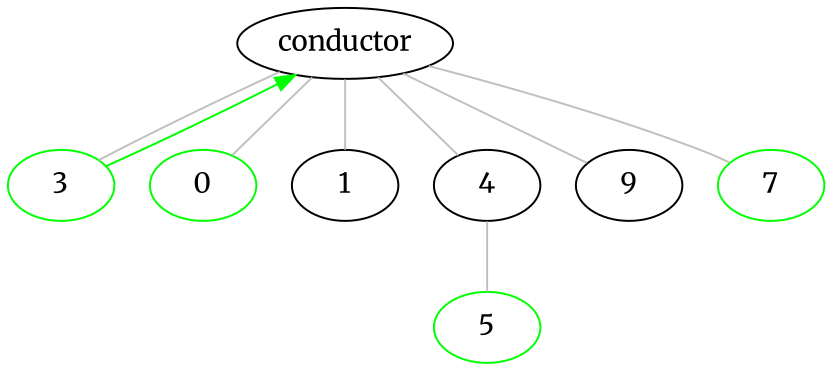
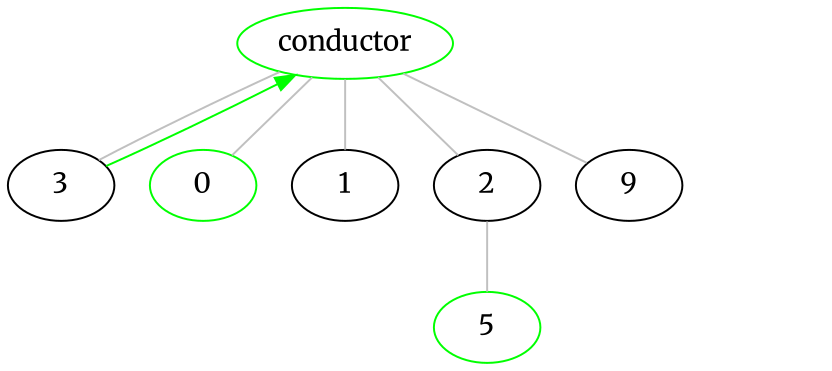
(345, 43) -> (345, 43)
(61, 185) -> (61, 185)
(487, 185) -> (487, 185)
(771, 185) -> none
